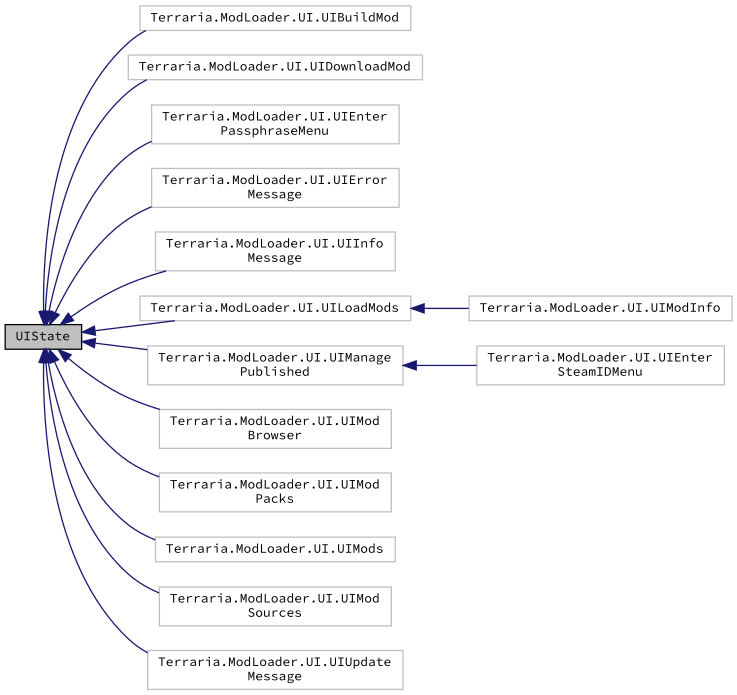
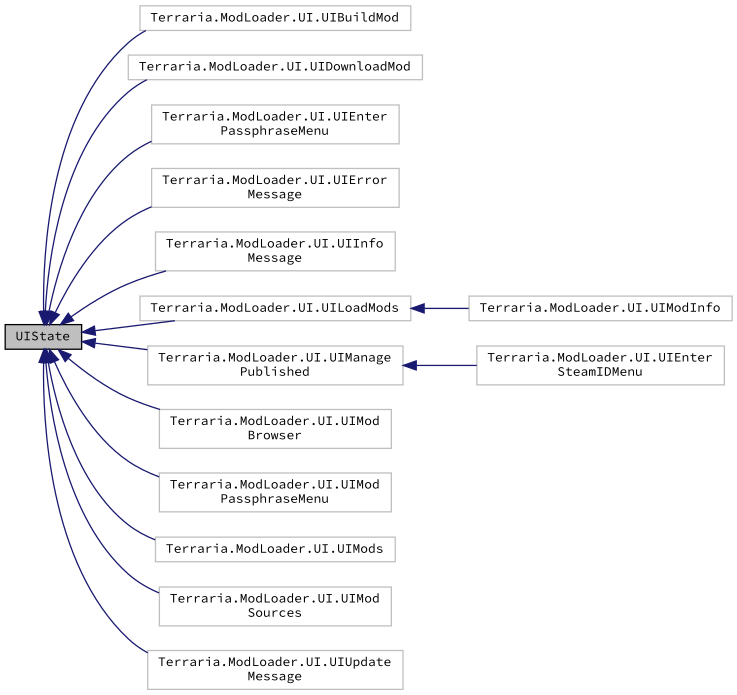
(275, 492) -> (275, 492)
